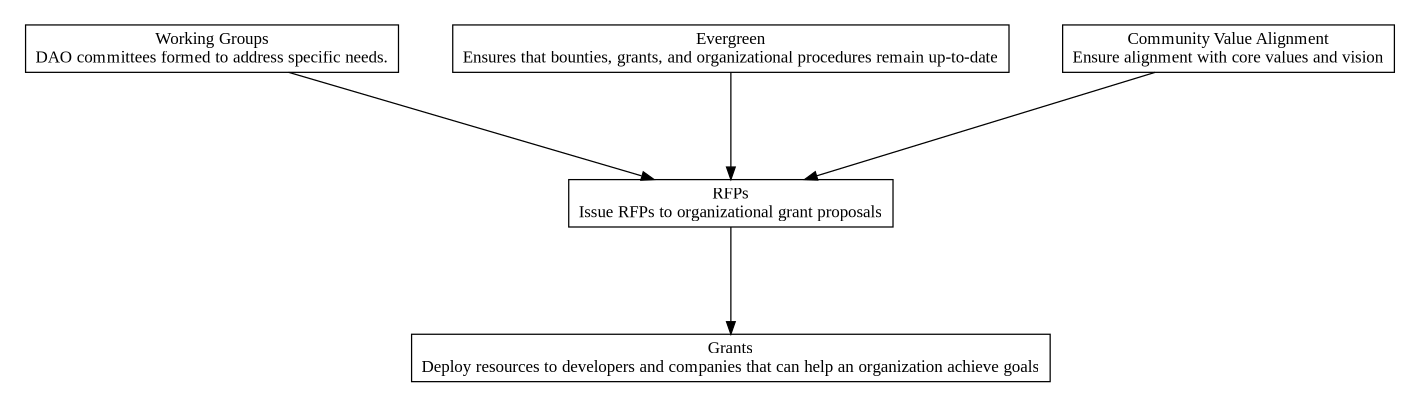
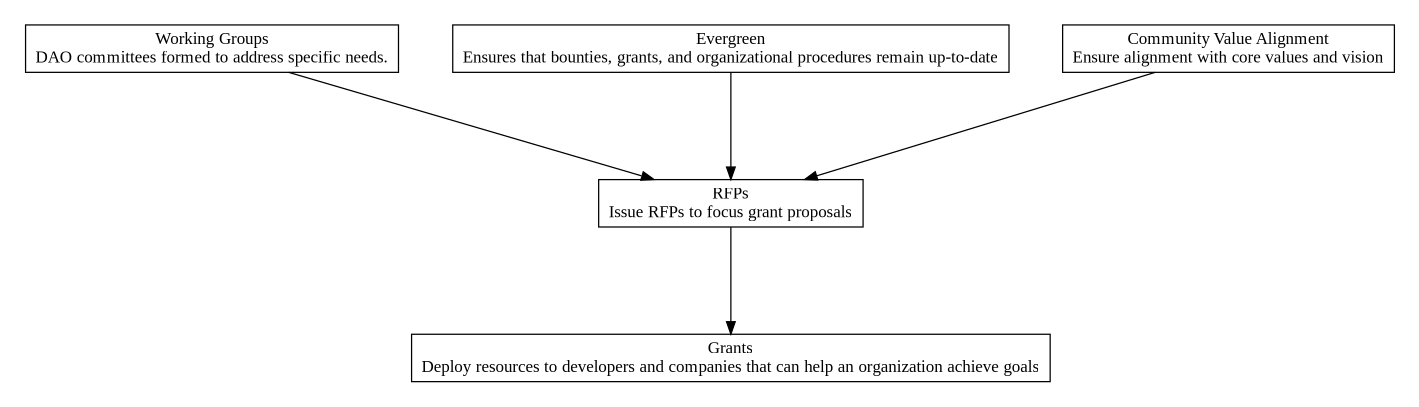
(731, 203) -> (731, 203)
